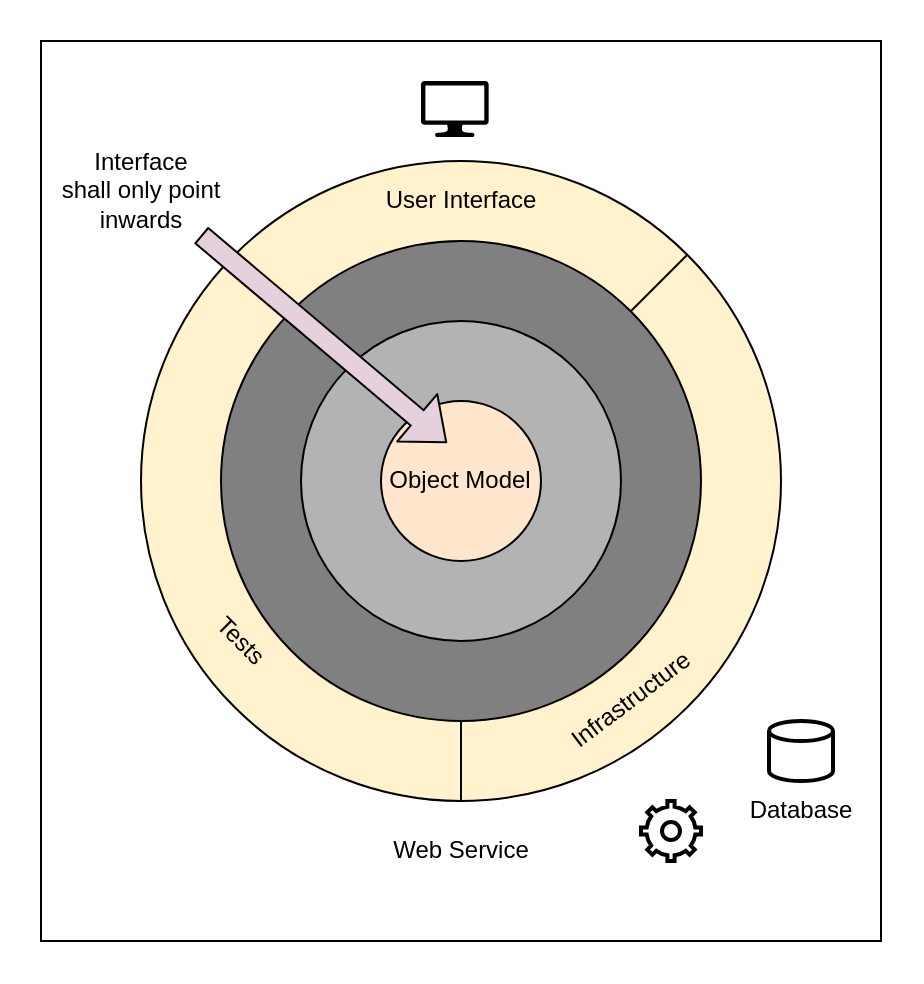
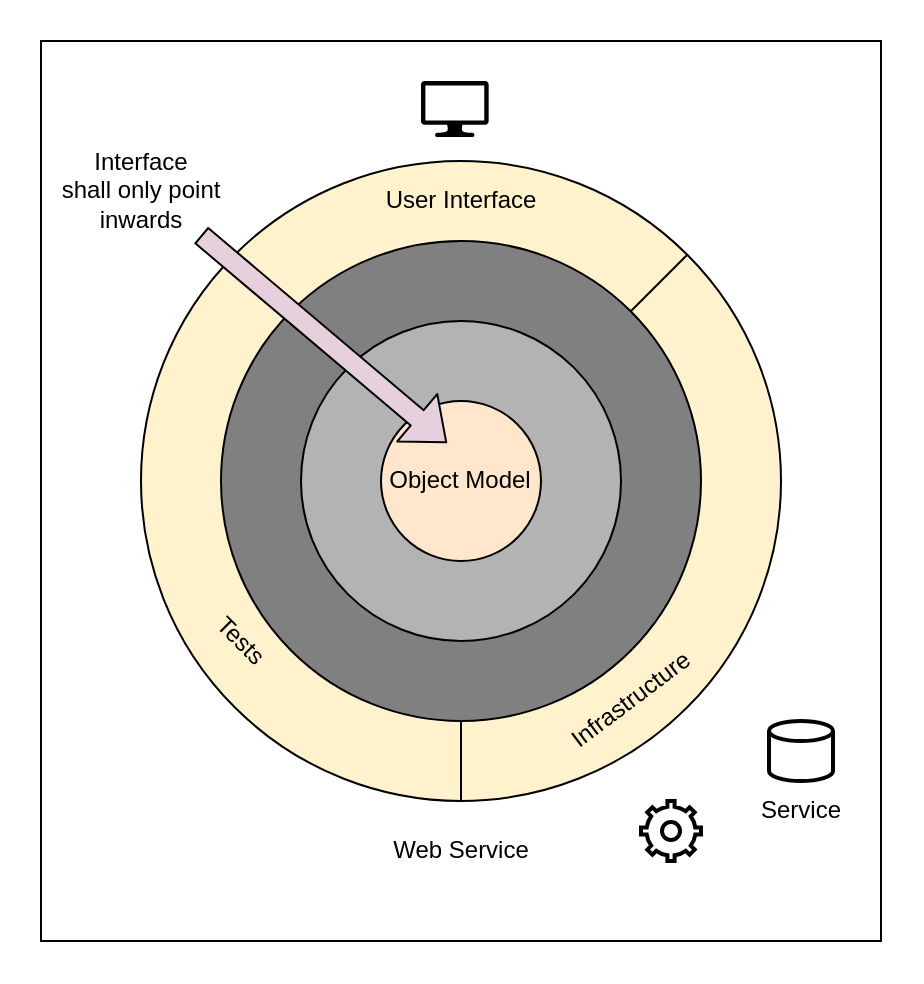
(802, 811) -> (802, 811)
